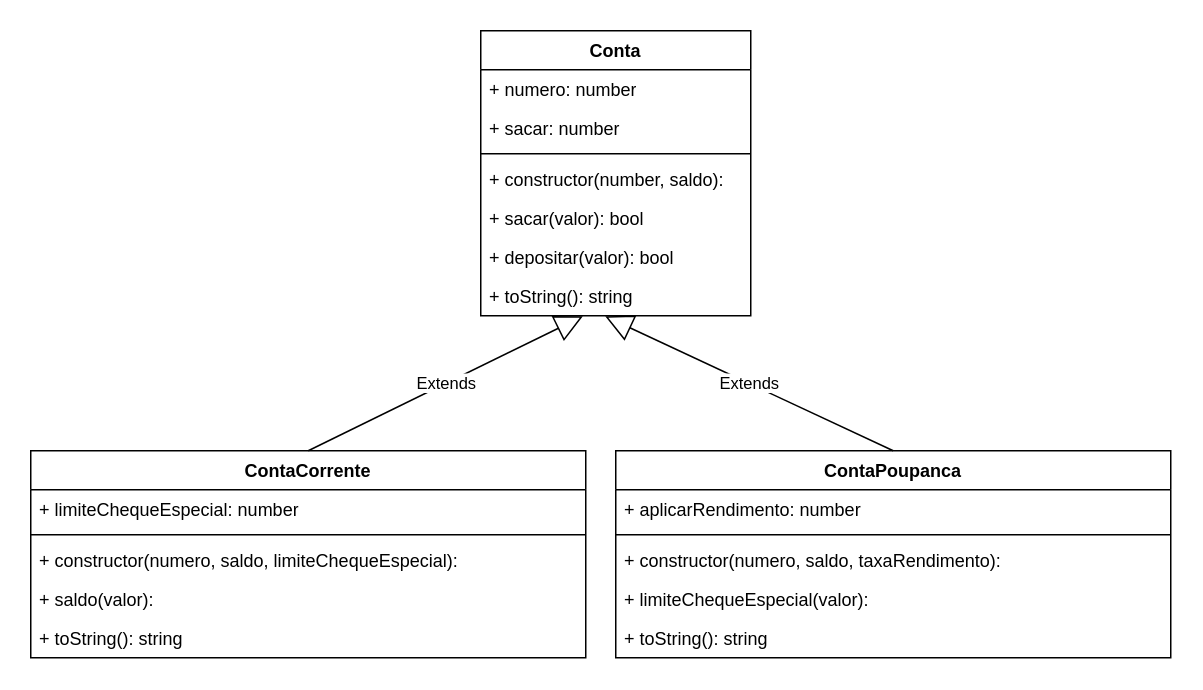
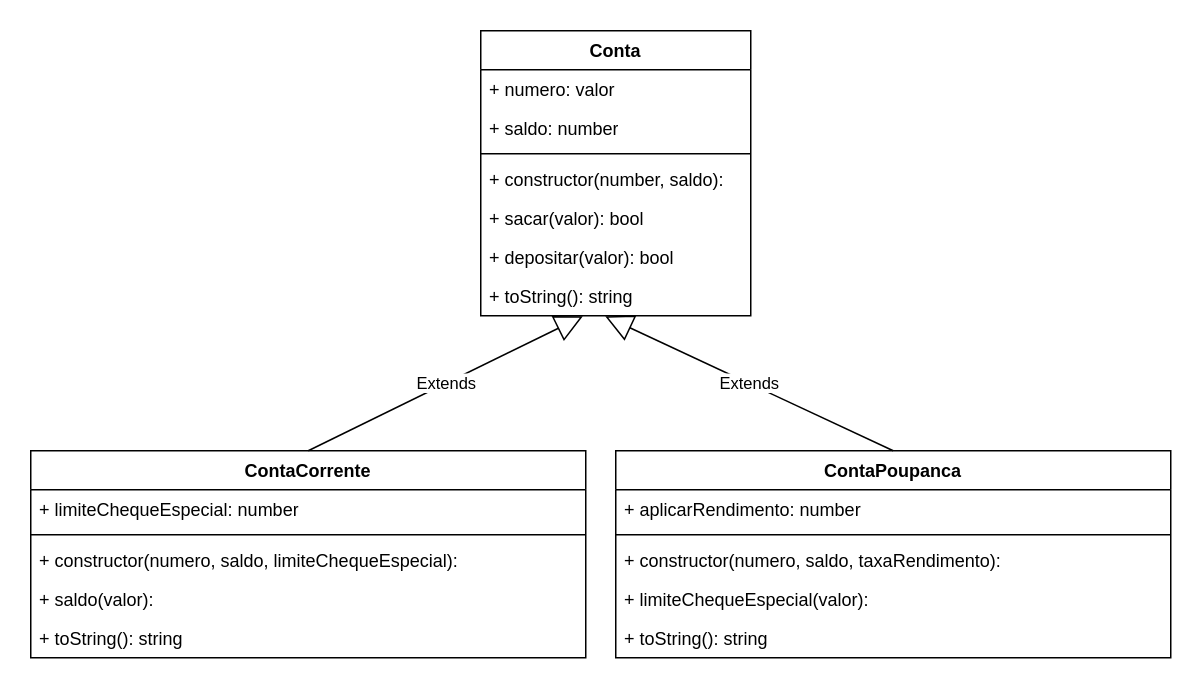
(563, 91) -> (556, 91)
(558, 130) -> (556, 130)
